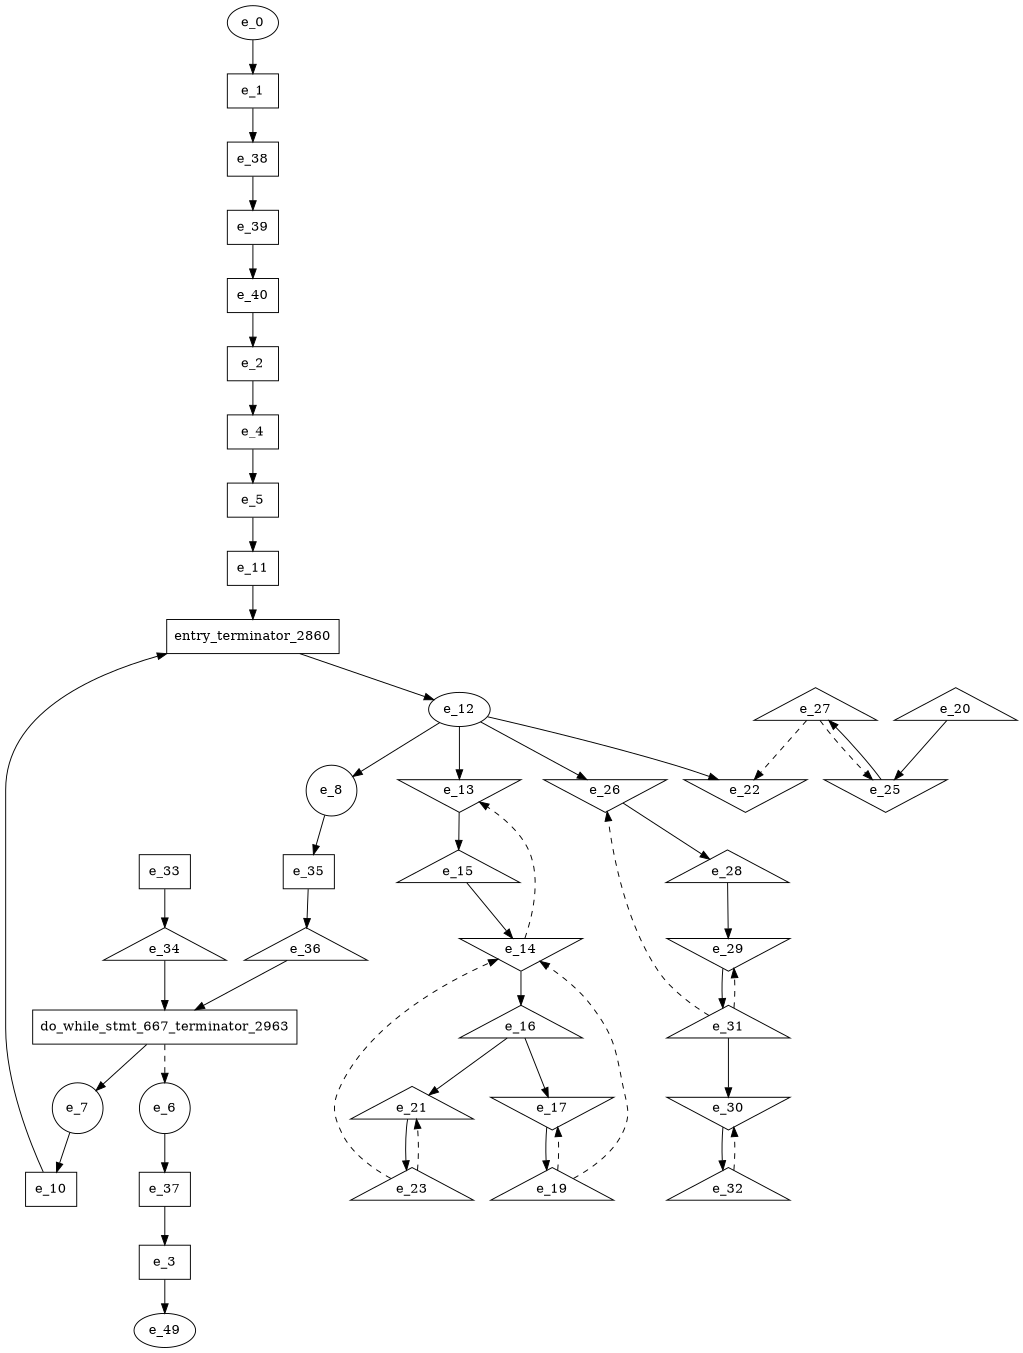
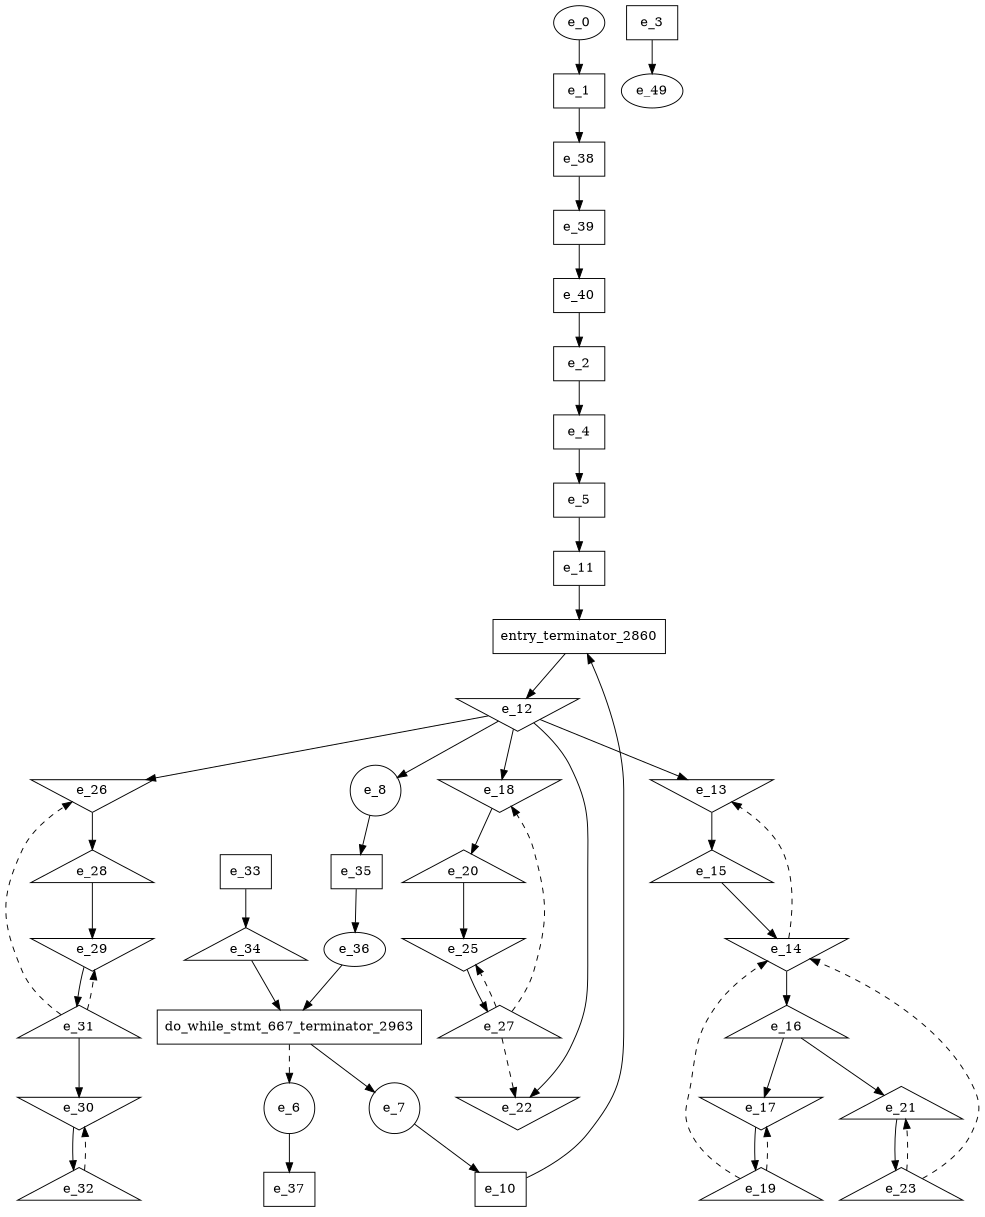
(459, 709) -> (518, 709)
none -> (500, 791)
(306, 949) -> (355, 949)
(165, 1221) -> none
